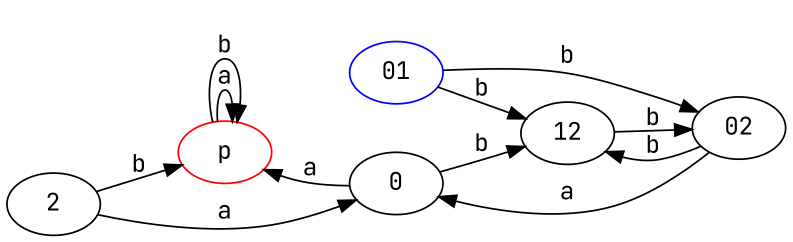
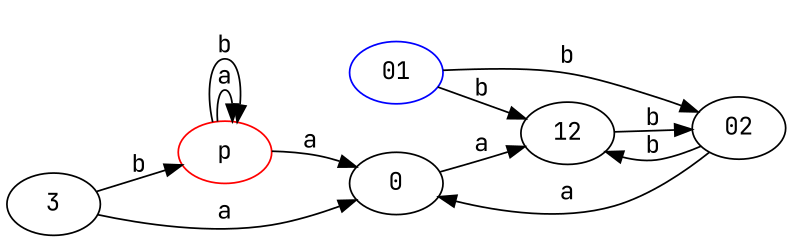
(482, 145) -> (482, 145)
(315, 184) -> (306, 154)
(54, 204) -> (54, 204)
